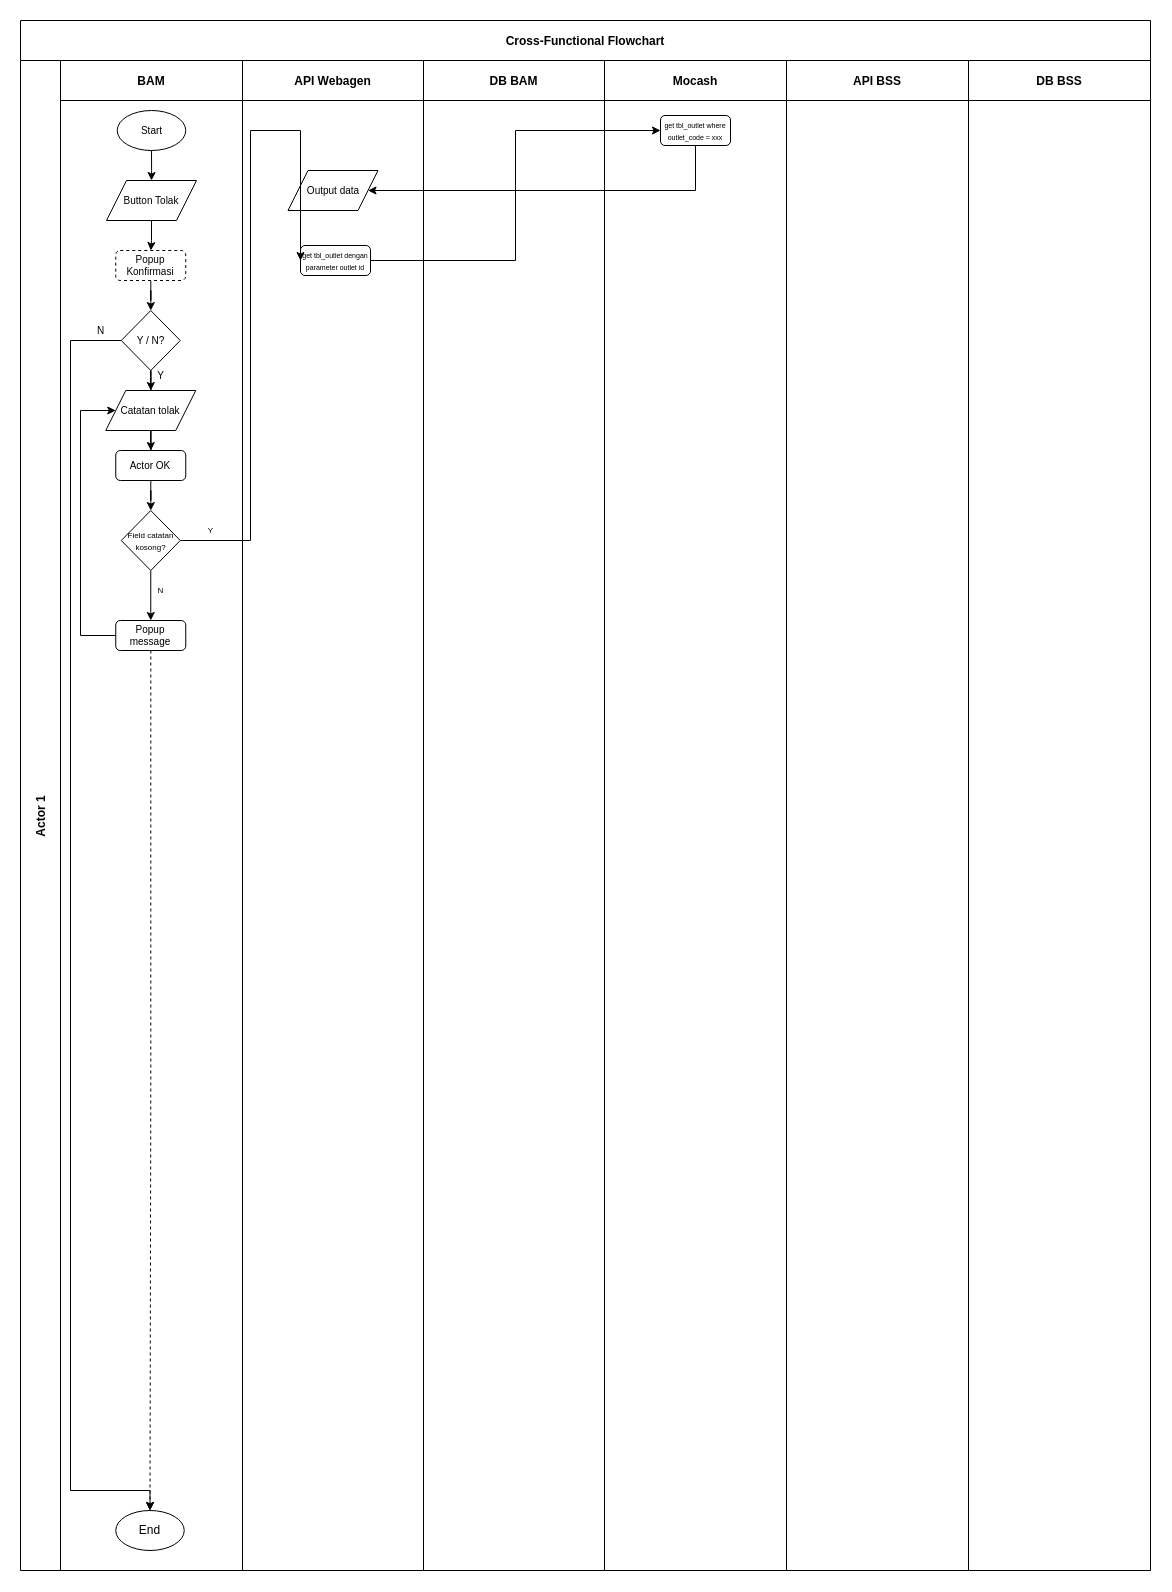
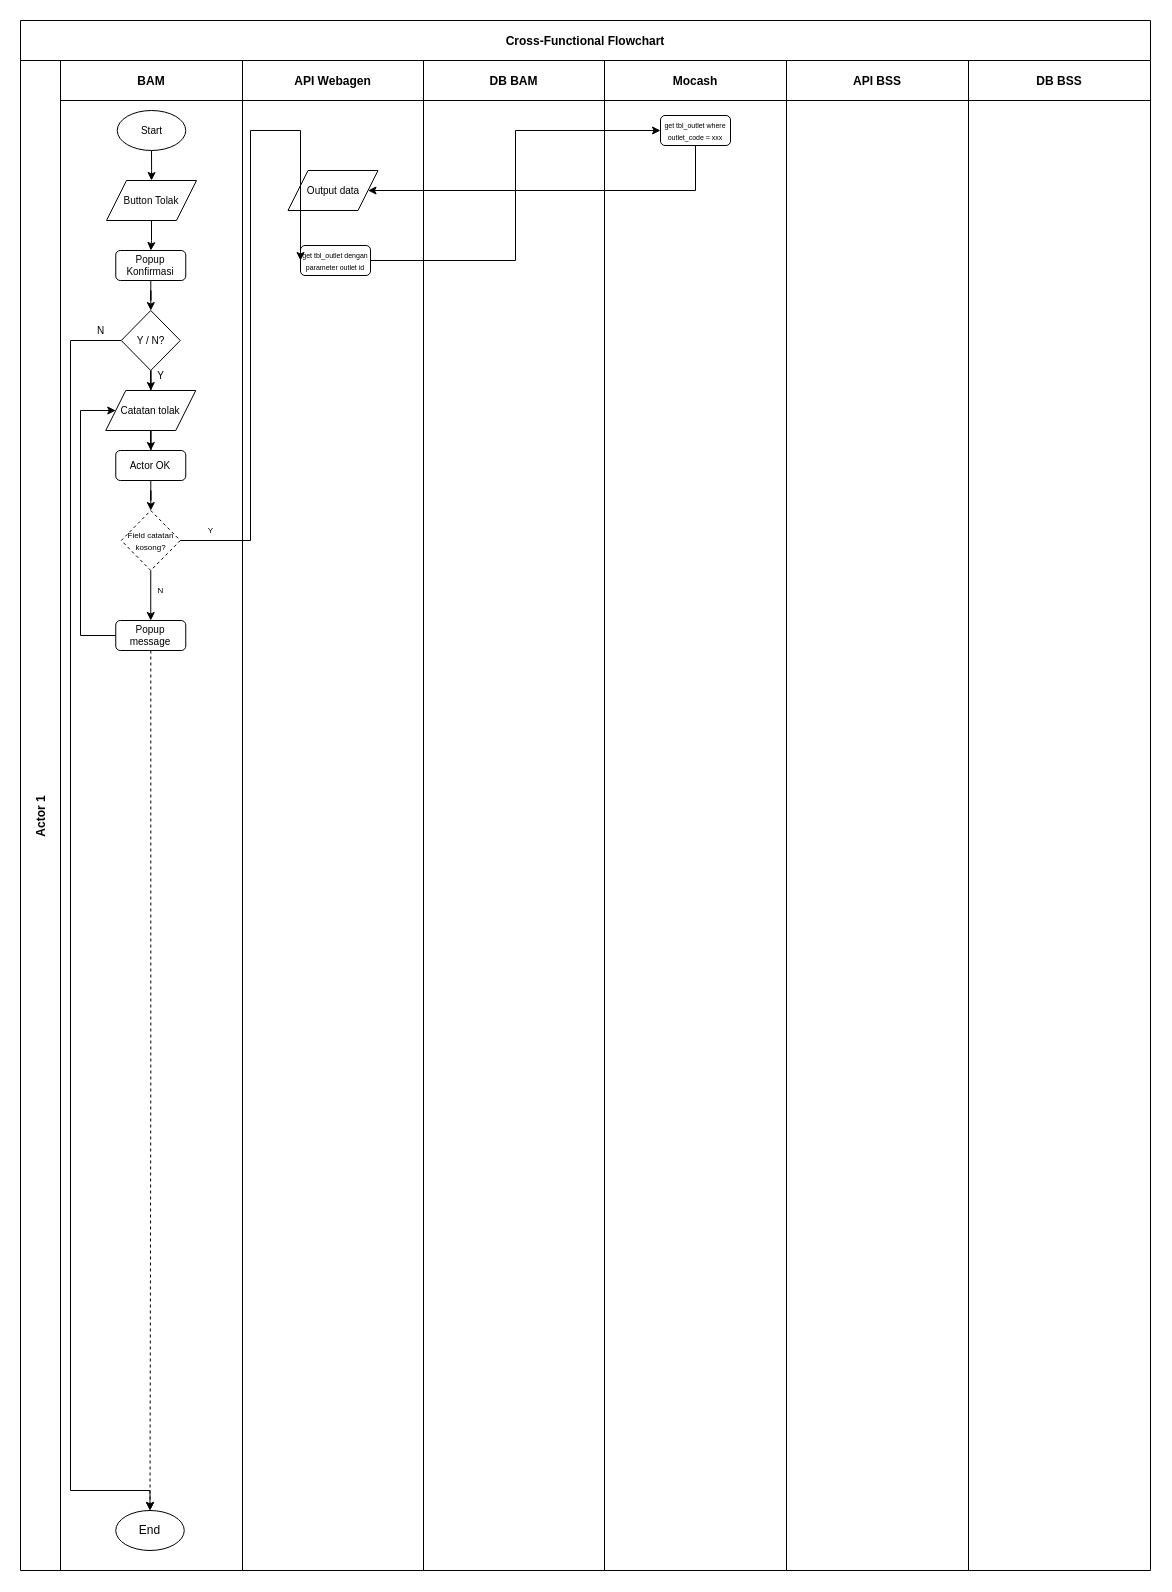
(151, 266) -> (151, 266)
(151, 541) -> (151, 541)
